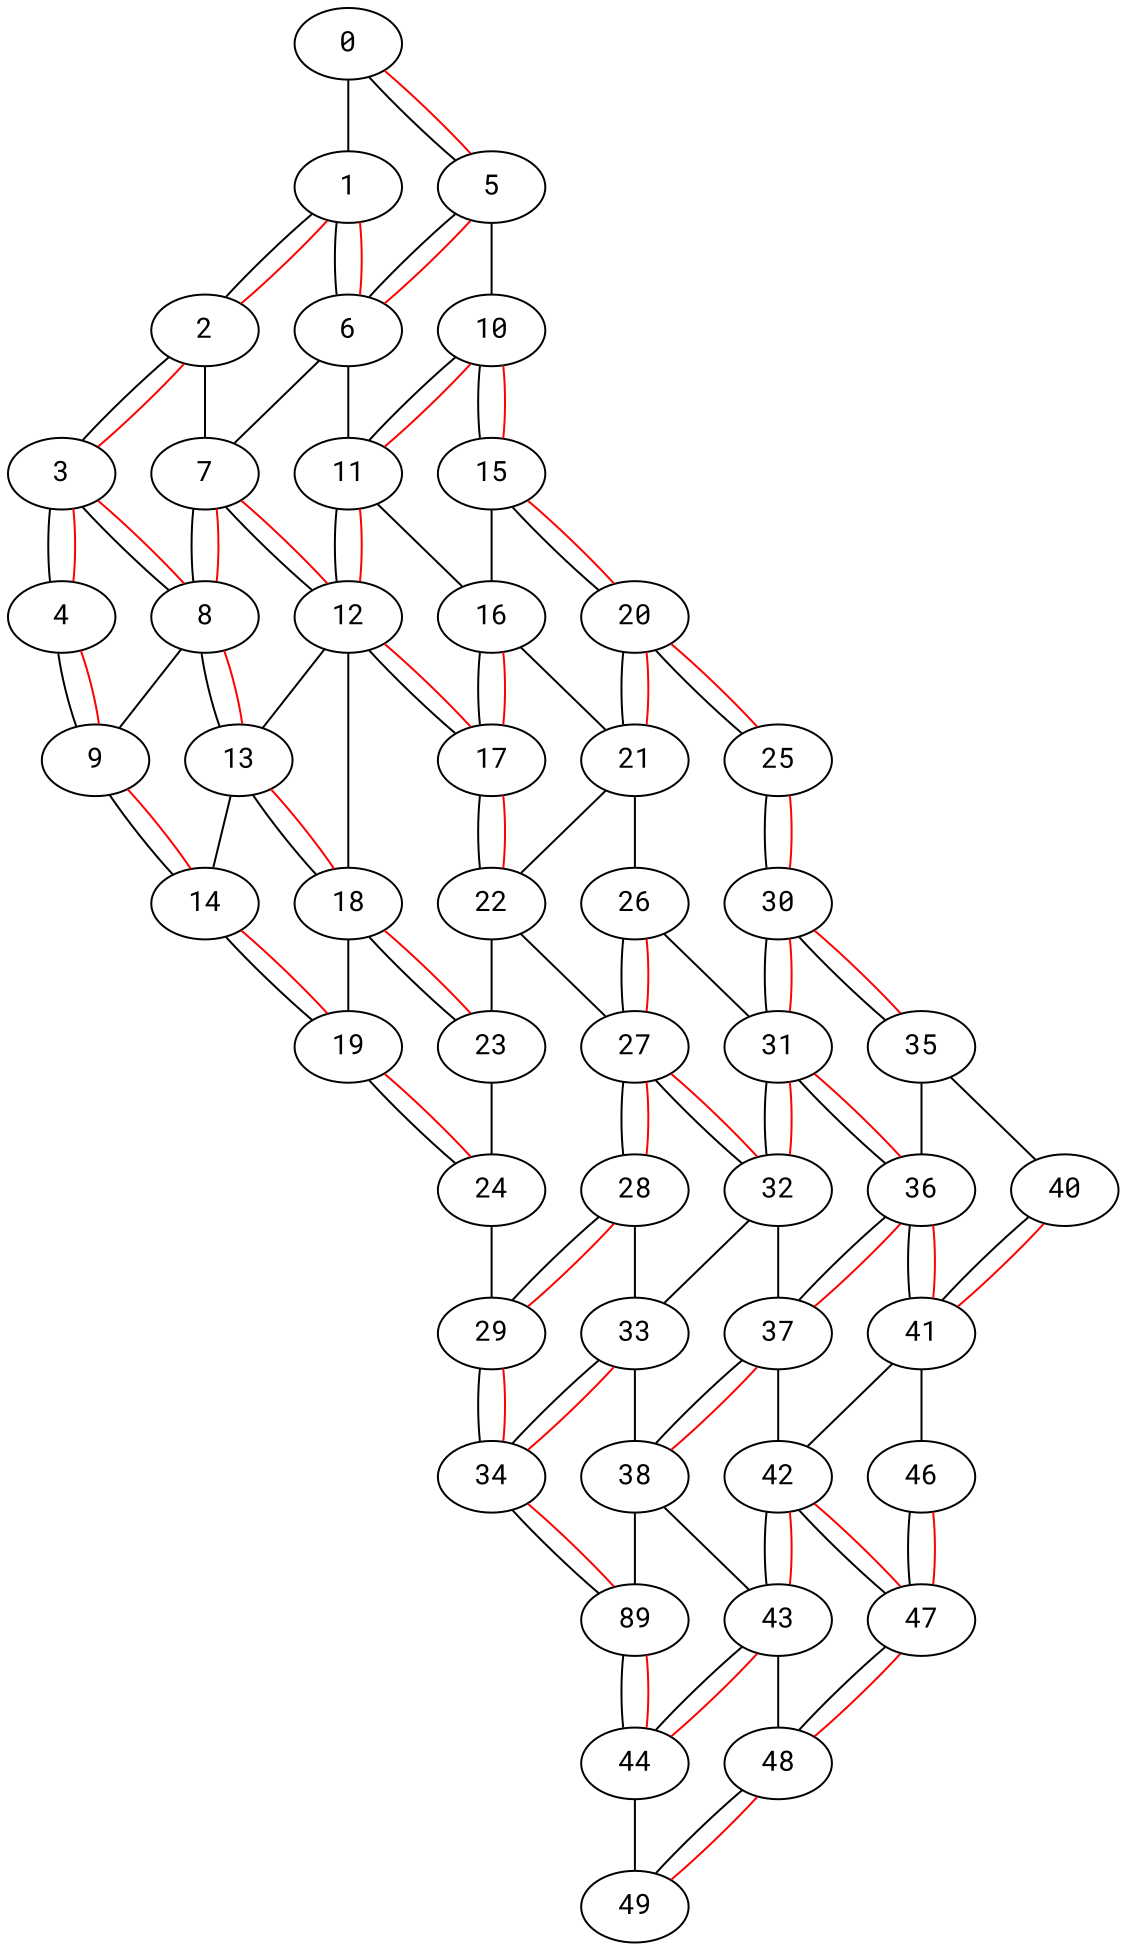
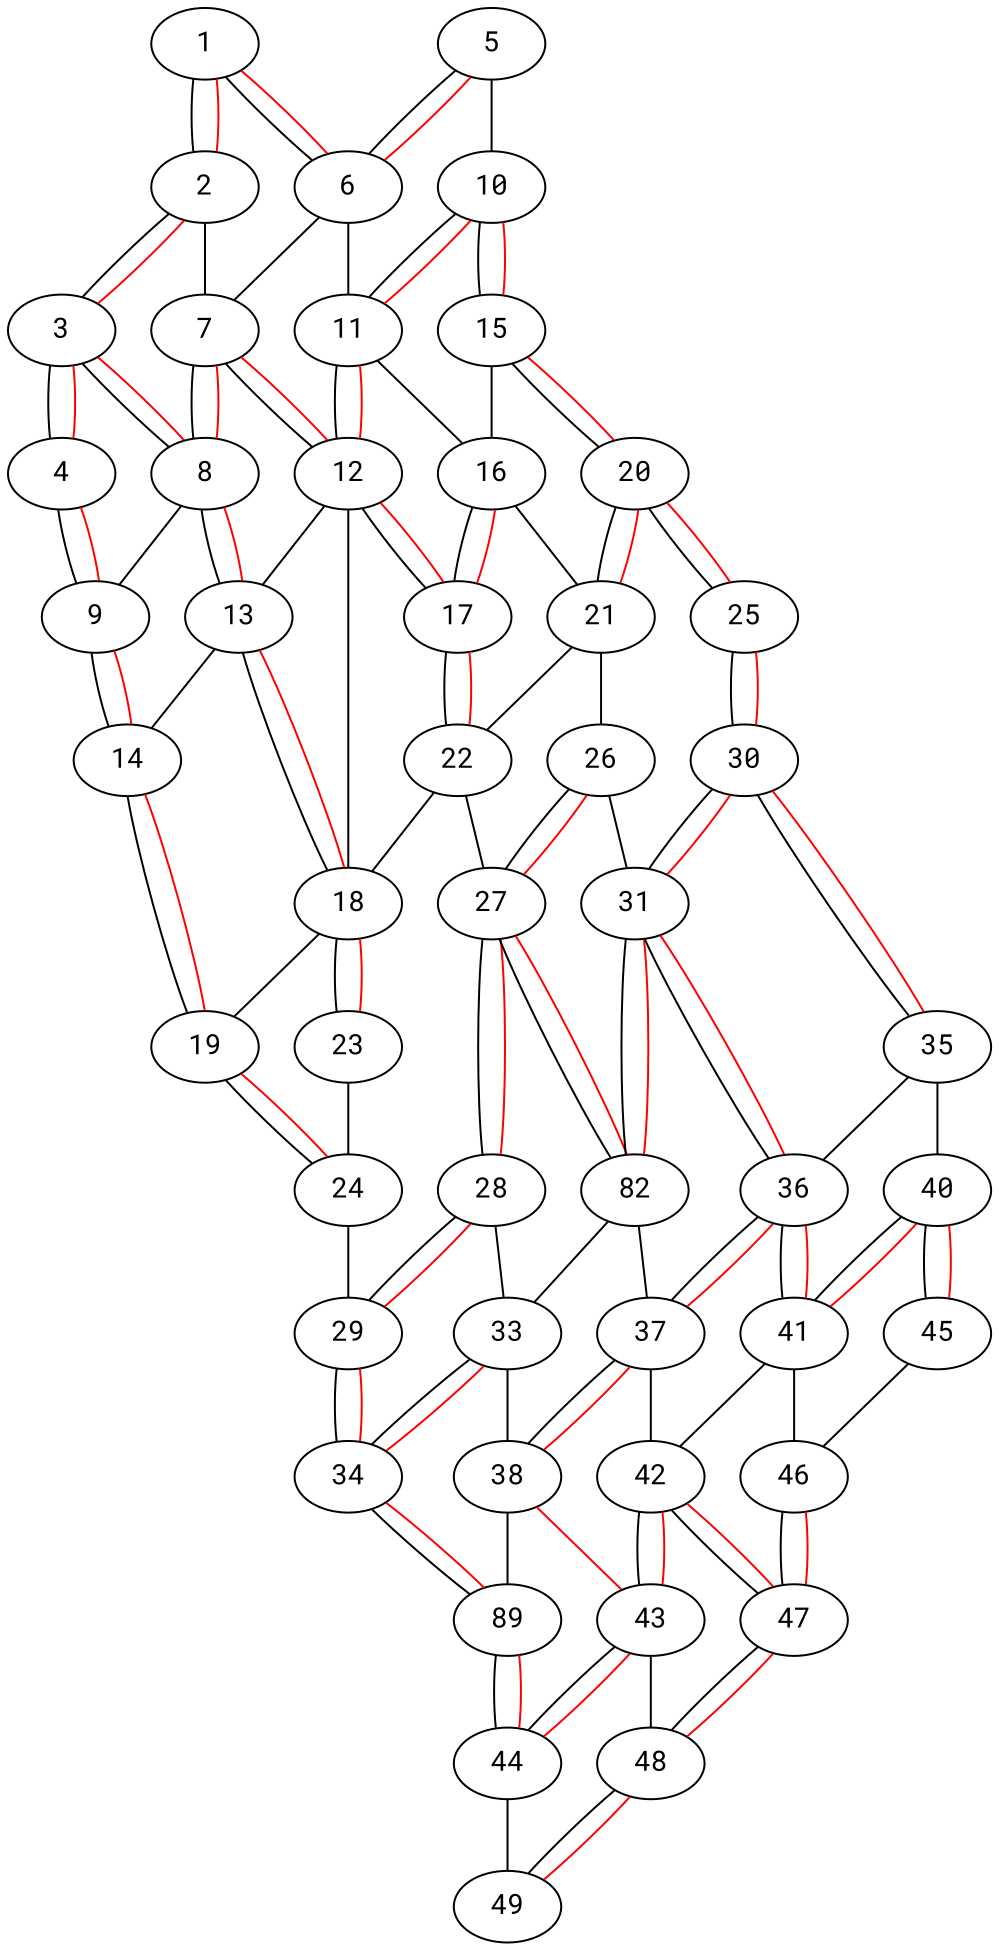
(348, 44) -> none
(492, 975) -> (403, 832)
(778, 1190) -> (635, 1190)
none -> (937, 1333)
(706, 1548) -> (579, 1548)
